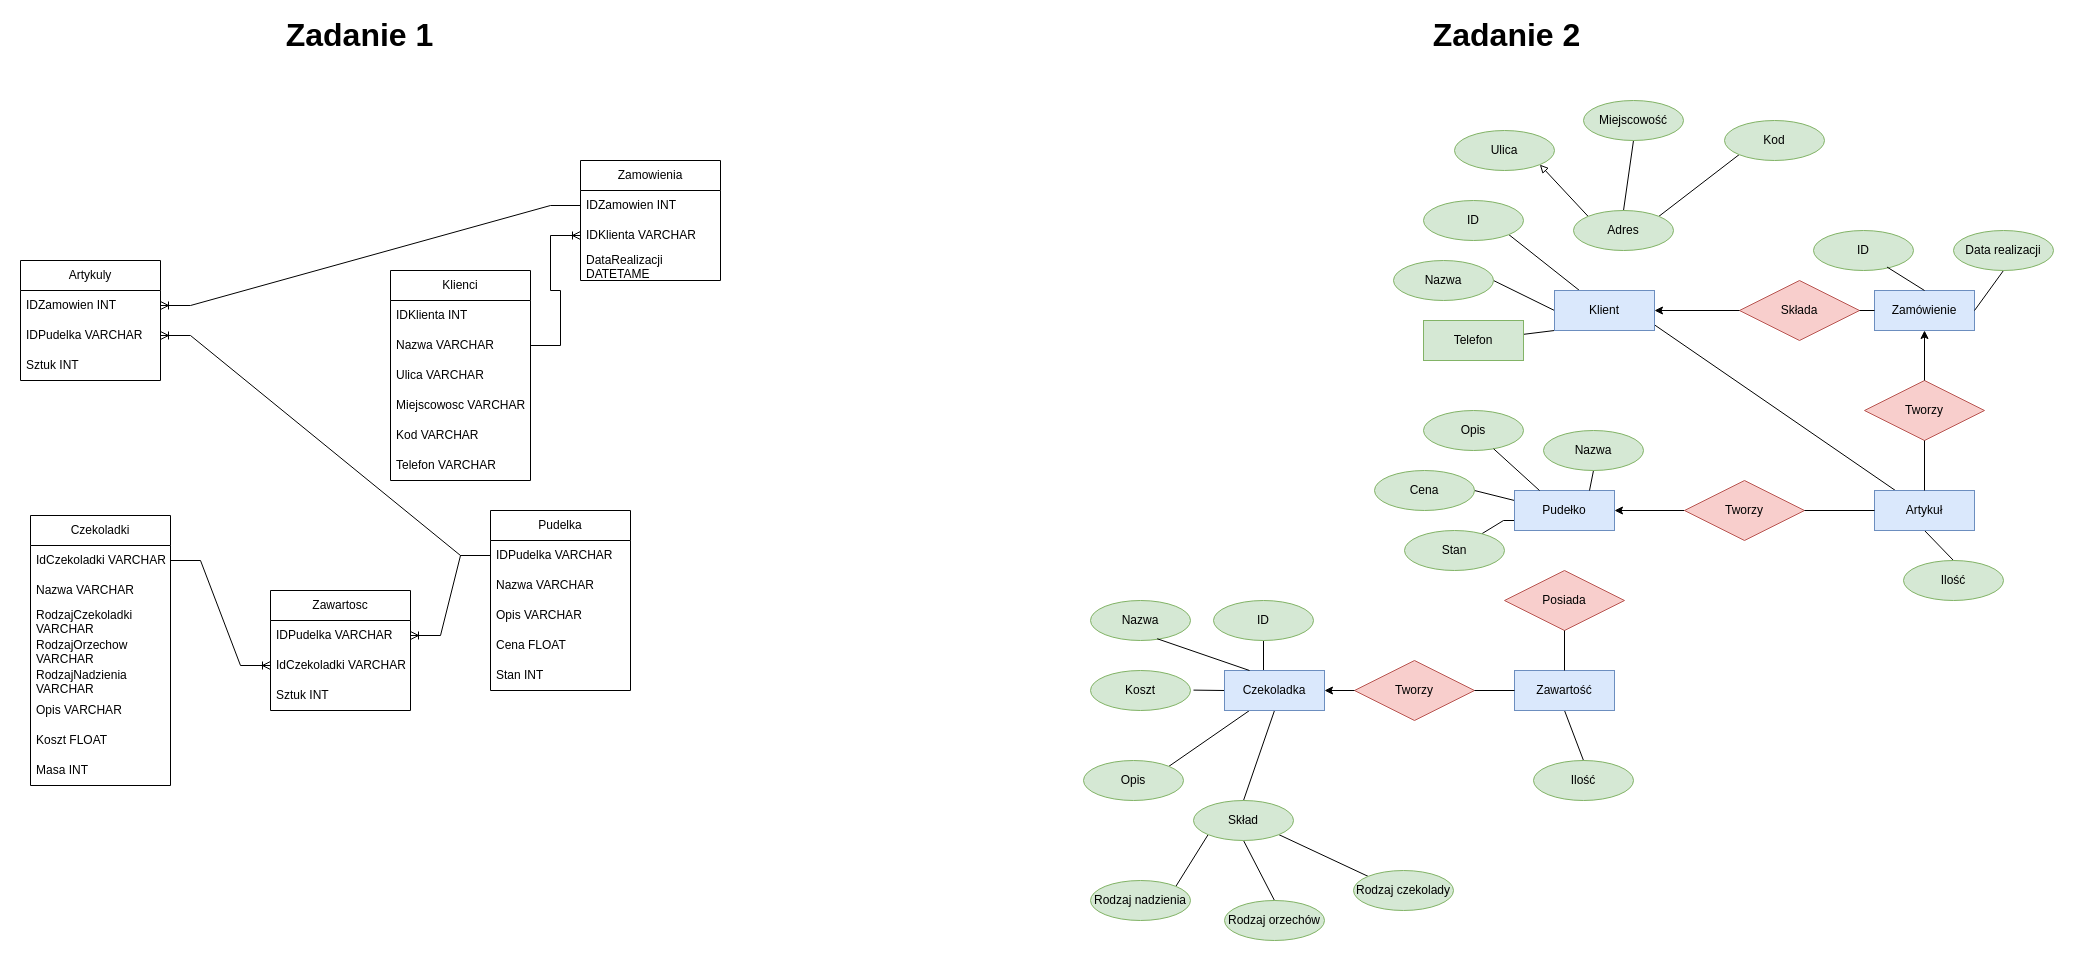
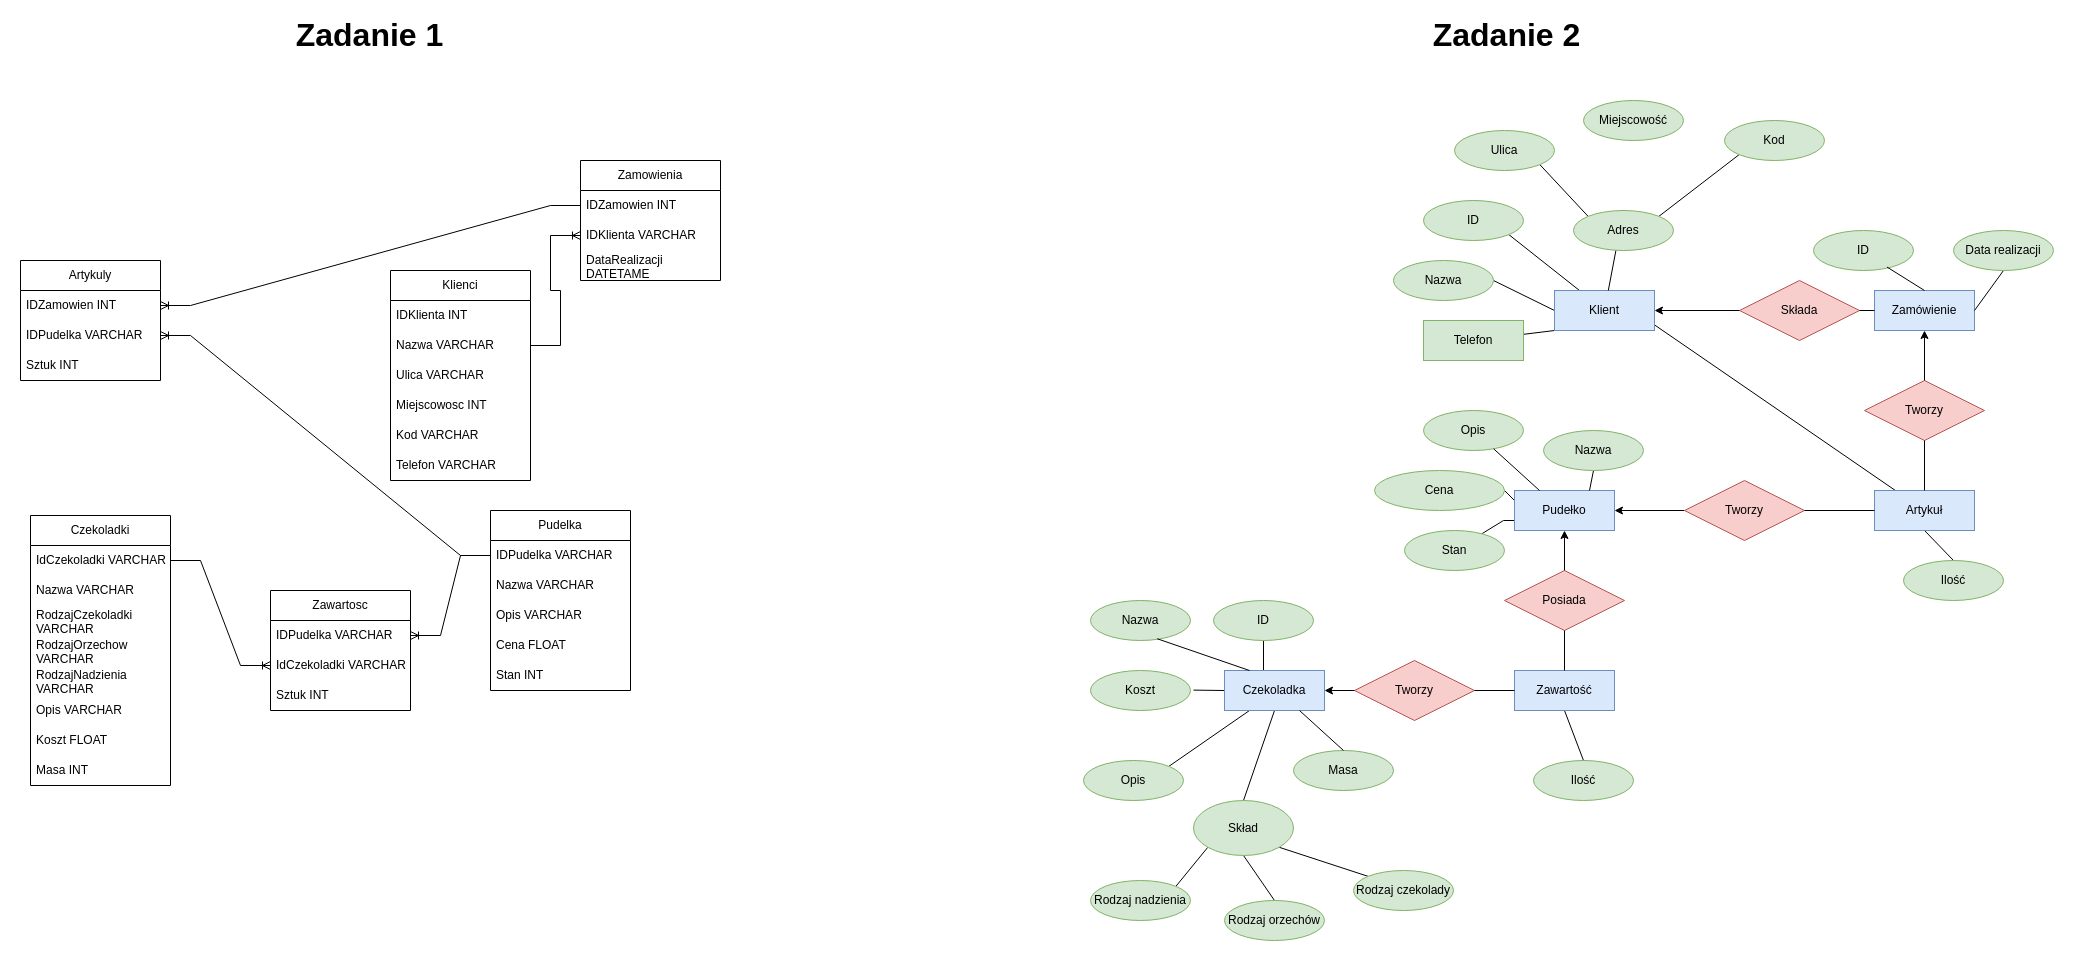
(360, 36) -> (370, 36)
(1546, 171) -> (1543, 168)
(1629, 176) -> (1612, 270)
(457, 406) -> (444, 406)
(1425, 491) -> (1440, 491)
none -> (1565, 554)
none -> (1321, 730)
none -> (1344, 771)
(1244, 821) -> (1244, 828)
